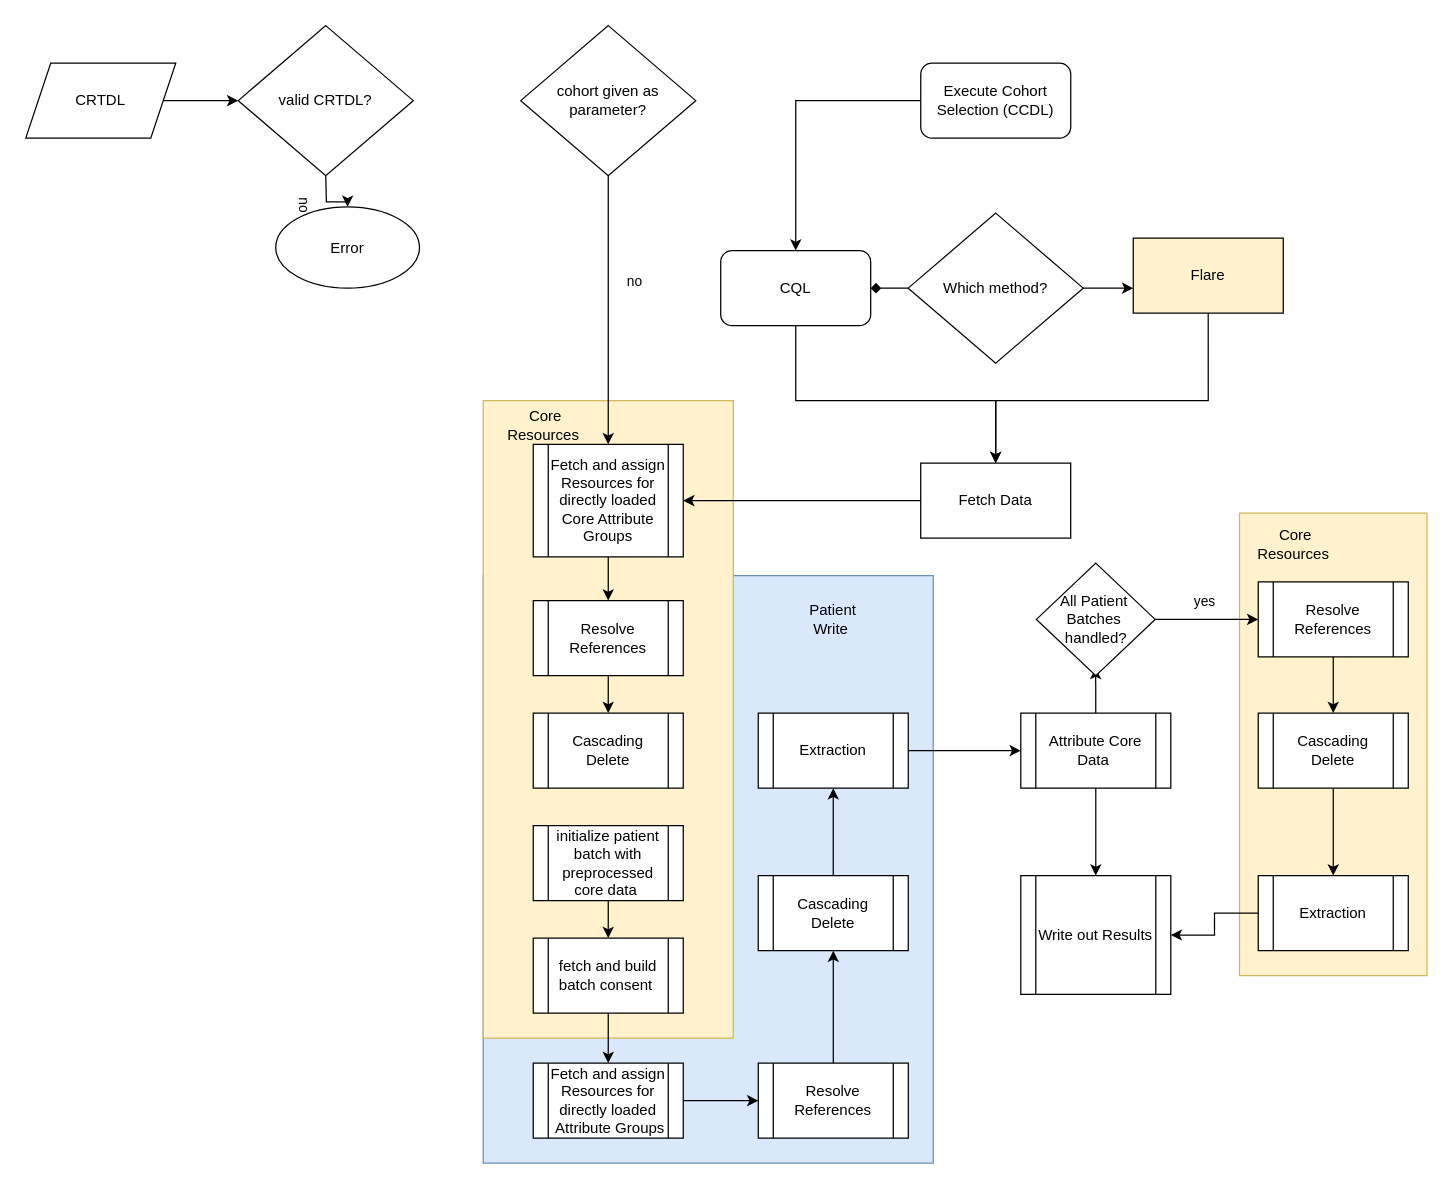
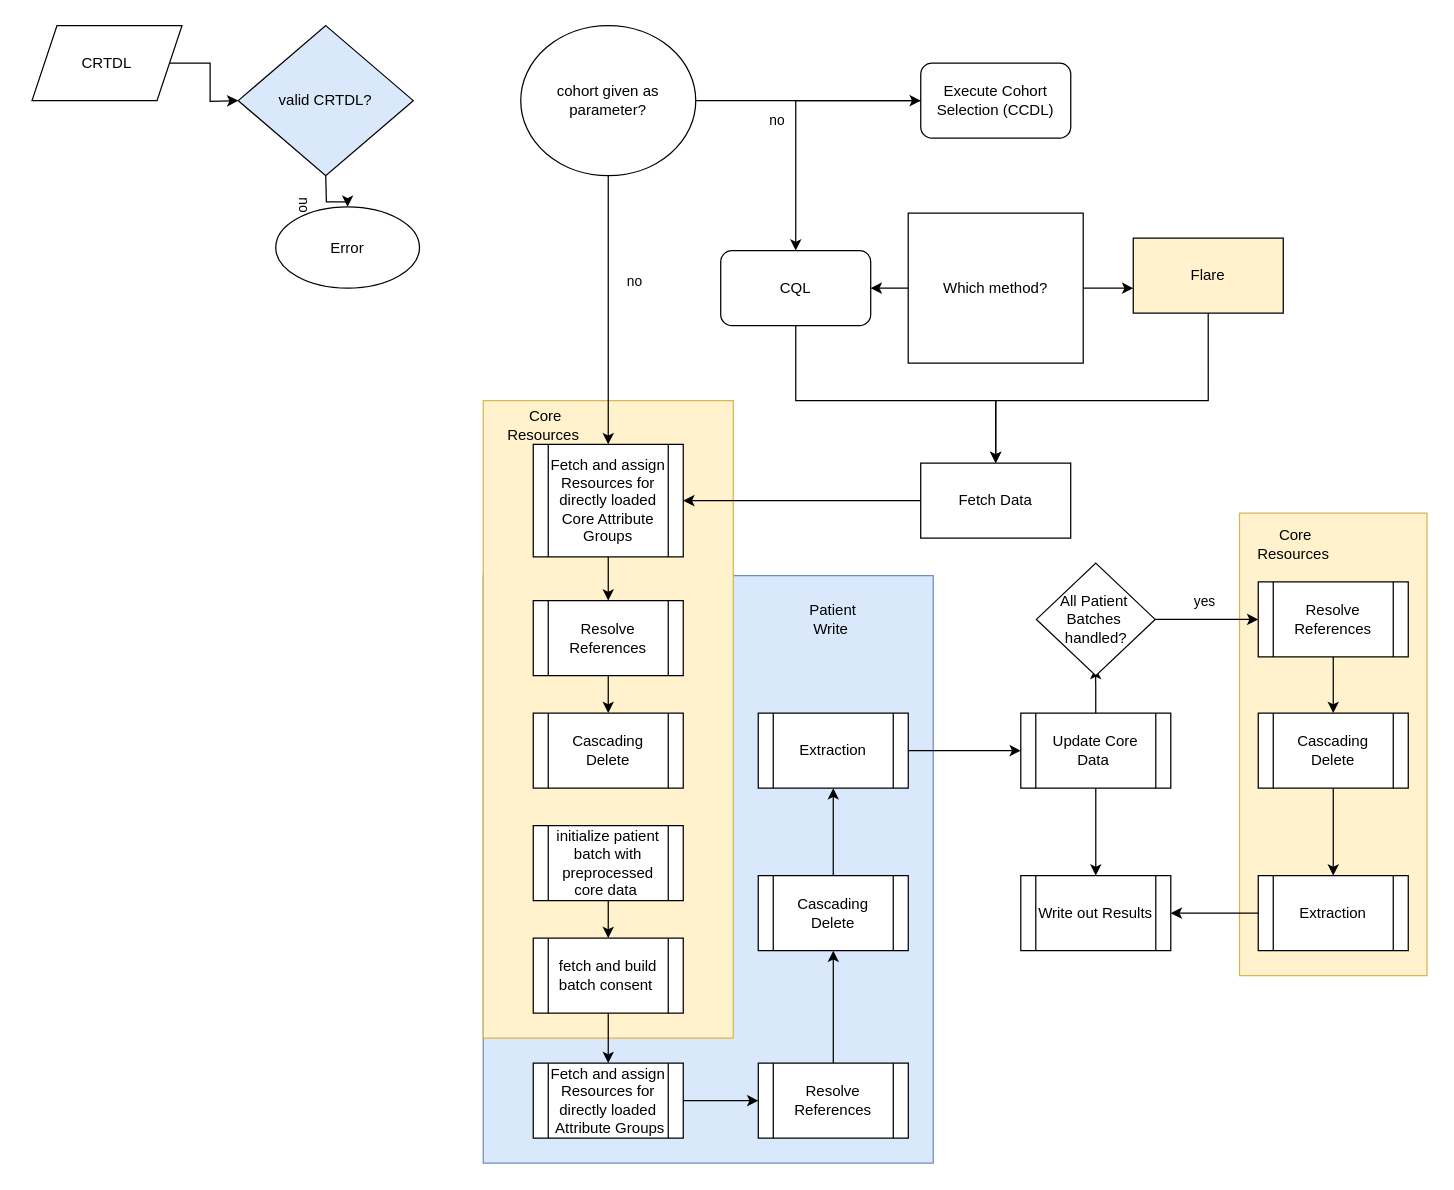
(101, 101) -> (107, 63)
(326, 101) -> (326, 101)
(608, 101) -> (608, 101)
none -> (744, 101)
(881, 288) -> (881, 288)
(996, 288) -> (996, 288)
(1096, 751) -> (1096, 751)
(1096, 935) -> (1096, 913)
